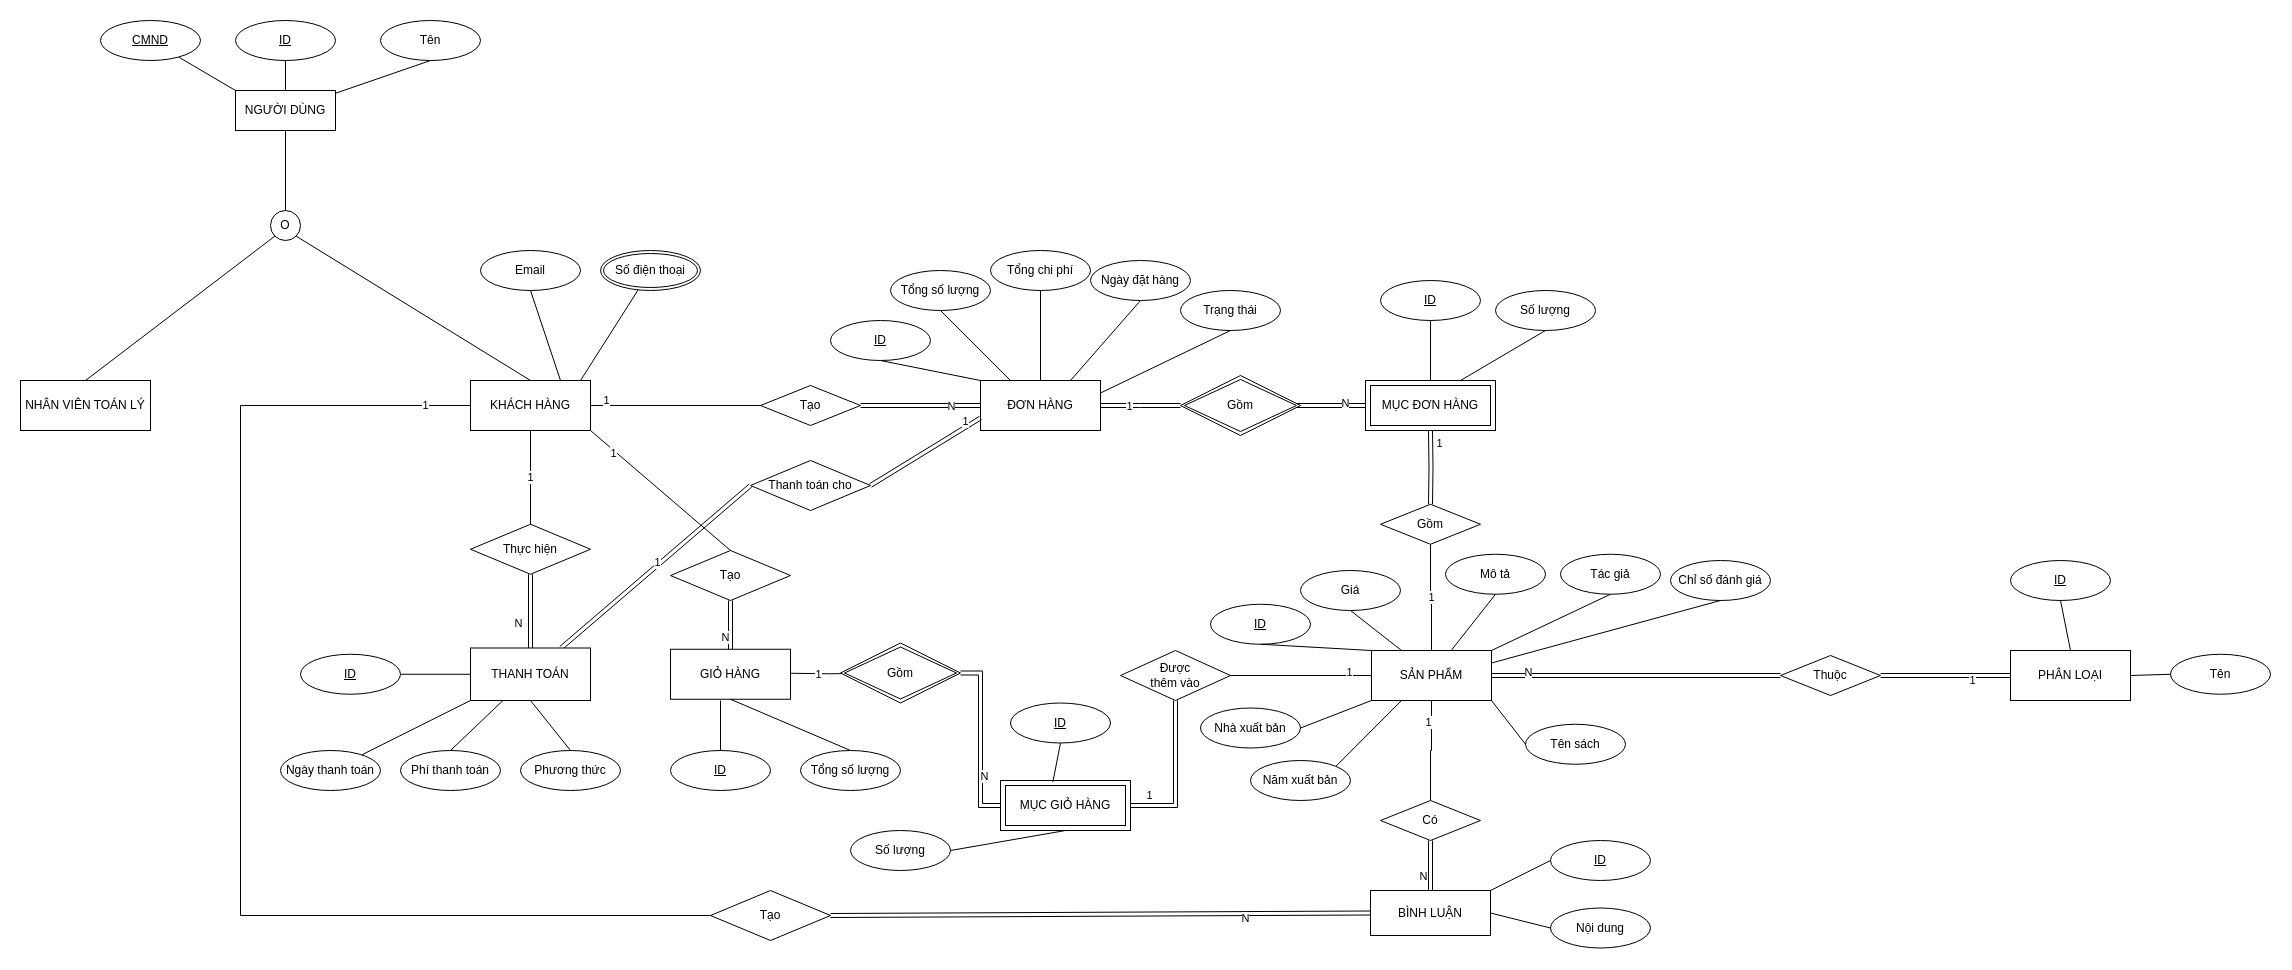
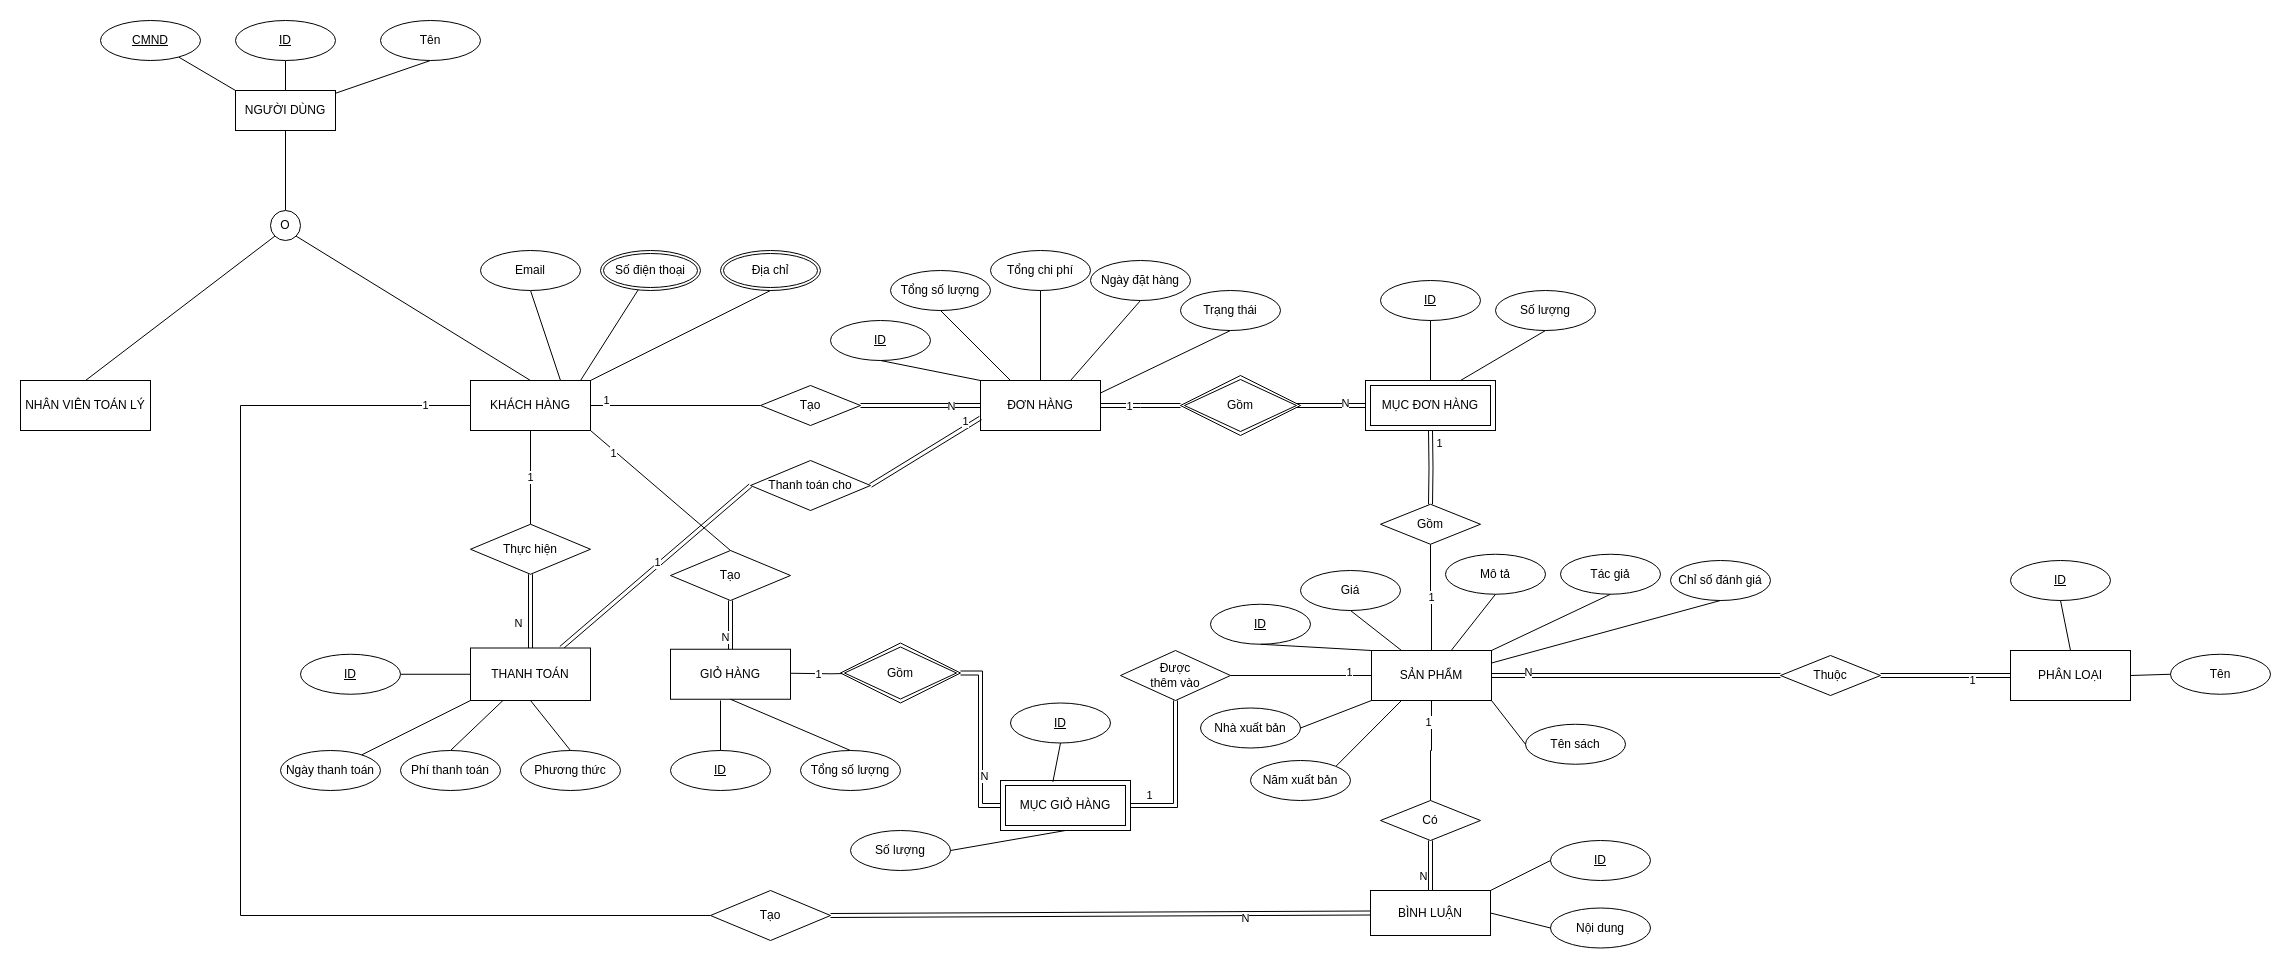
none -> (771, 271)
none -> (681, 335)
